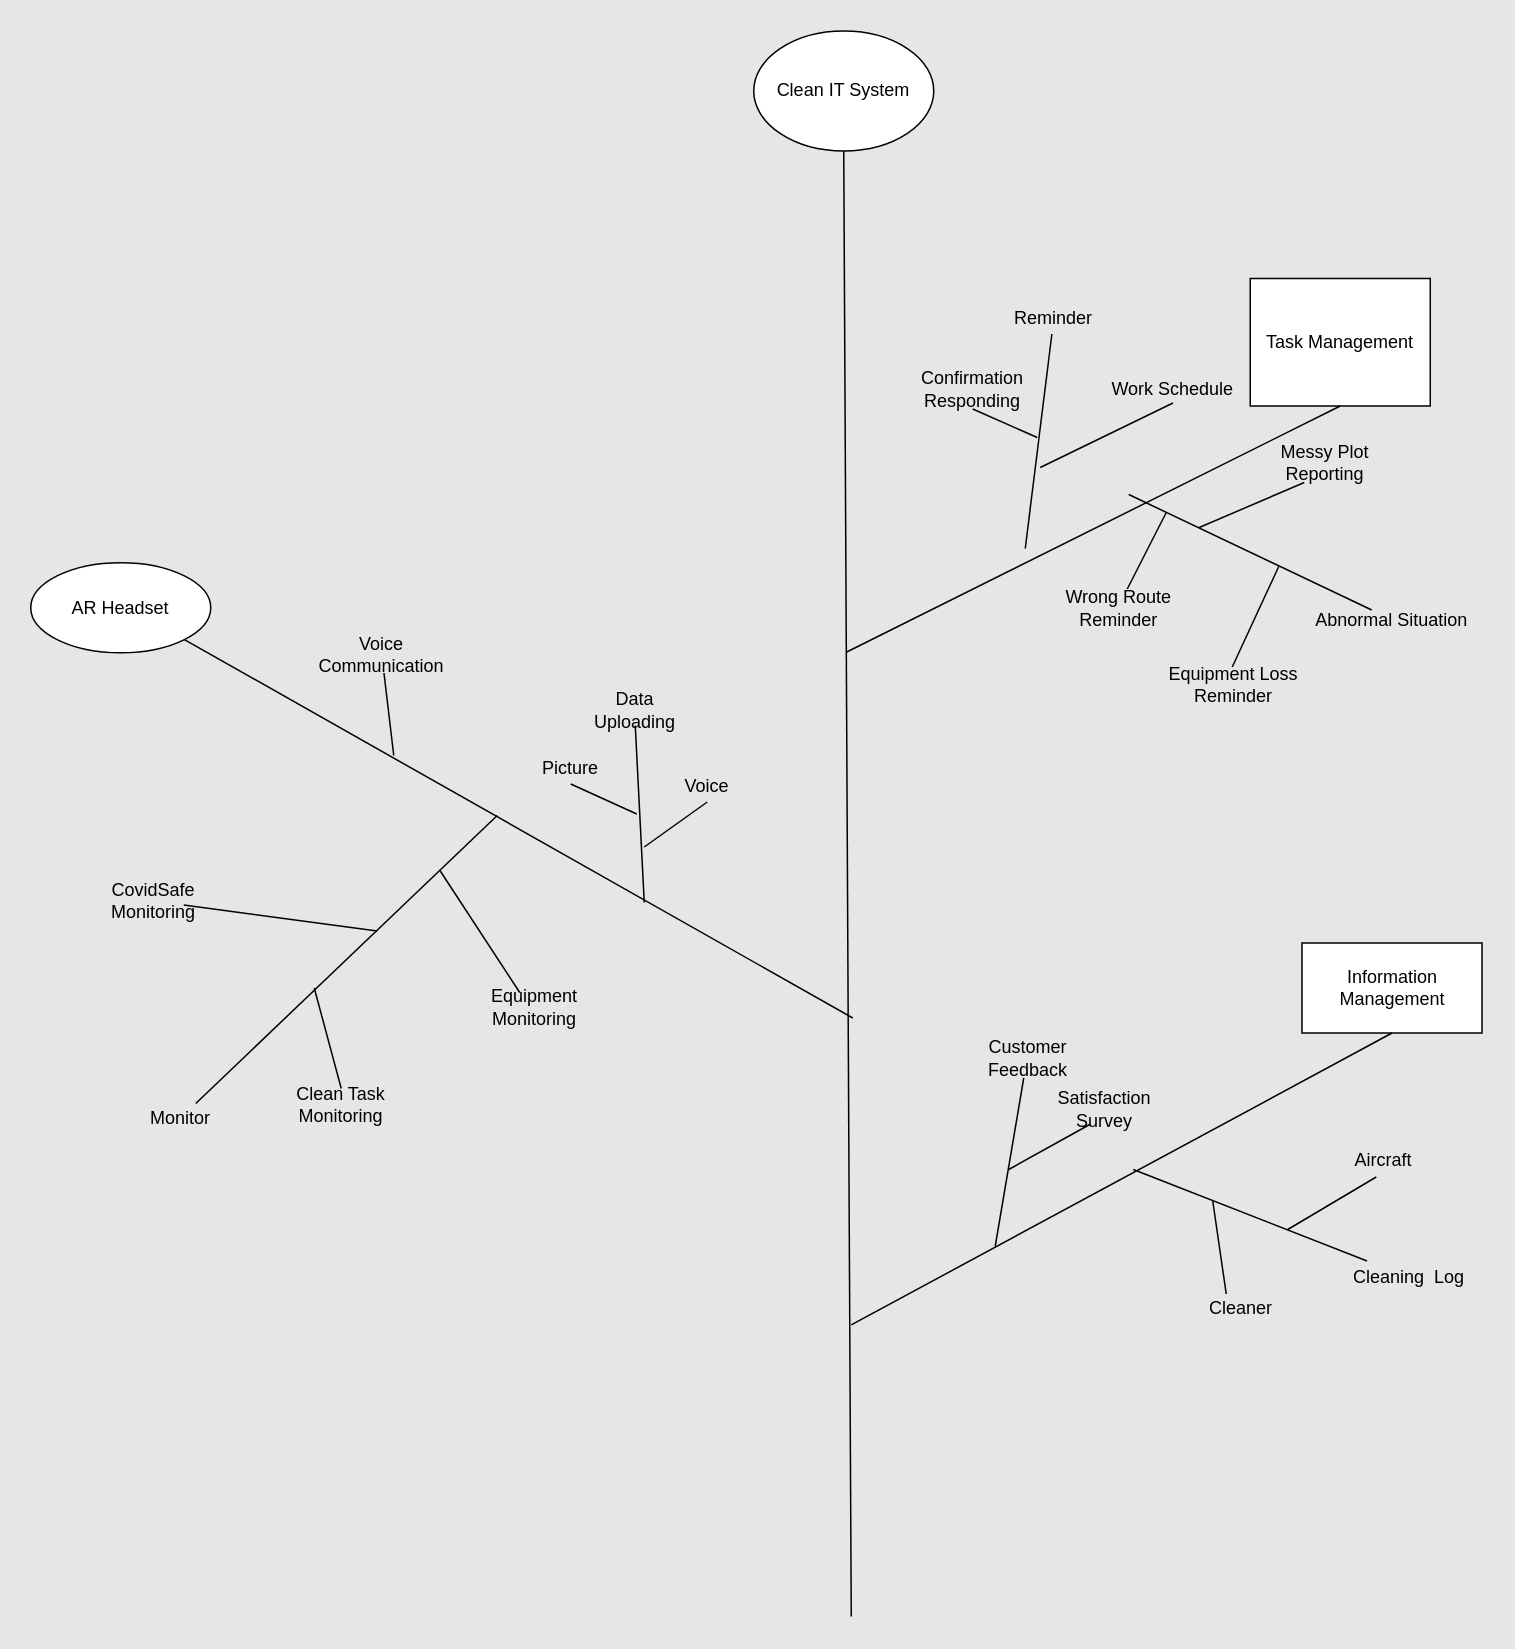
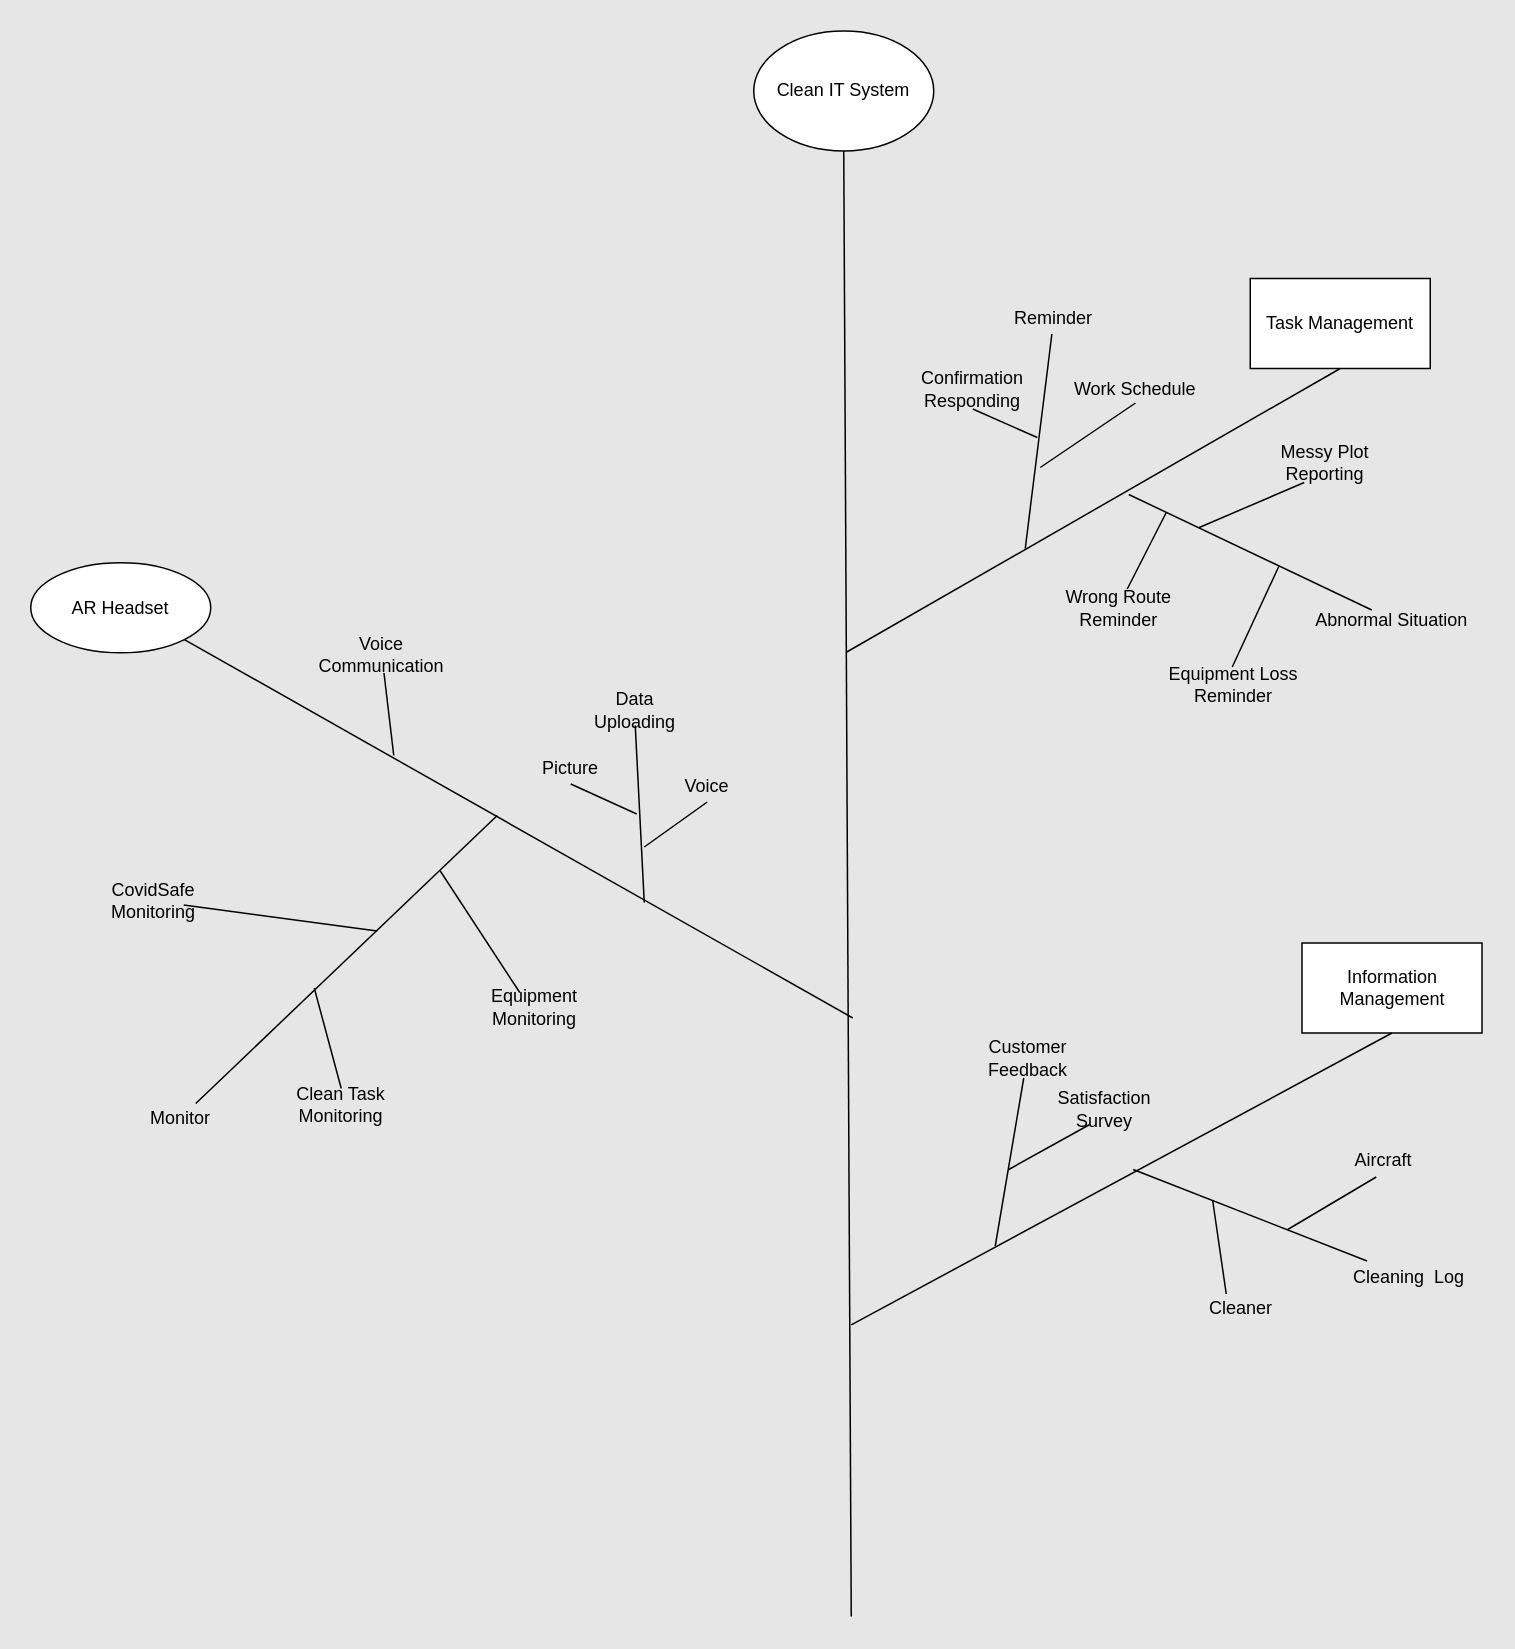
(1340, 342) -> (1340, 323)
(1173, 389) -> (1136, 389)
